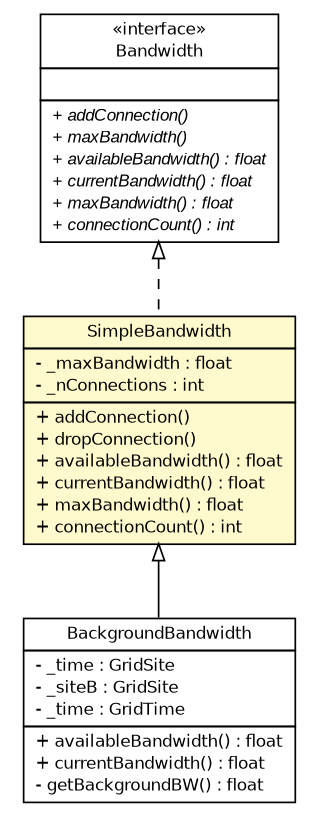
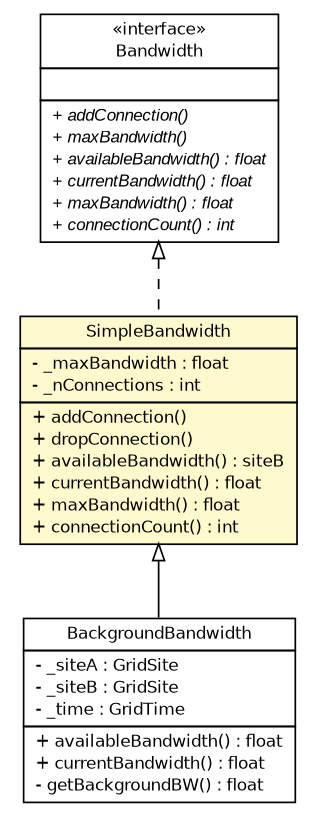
(159, 462) -> (159, 462)
(105, 666) -> (107, 666)
